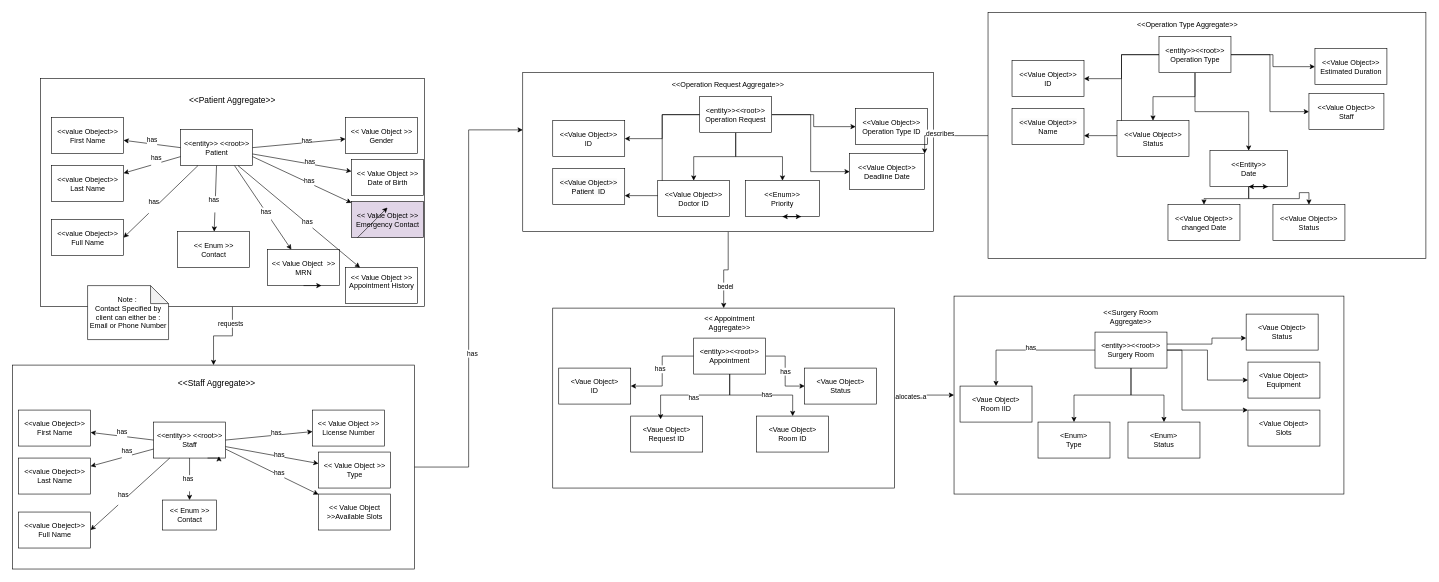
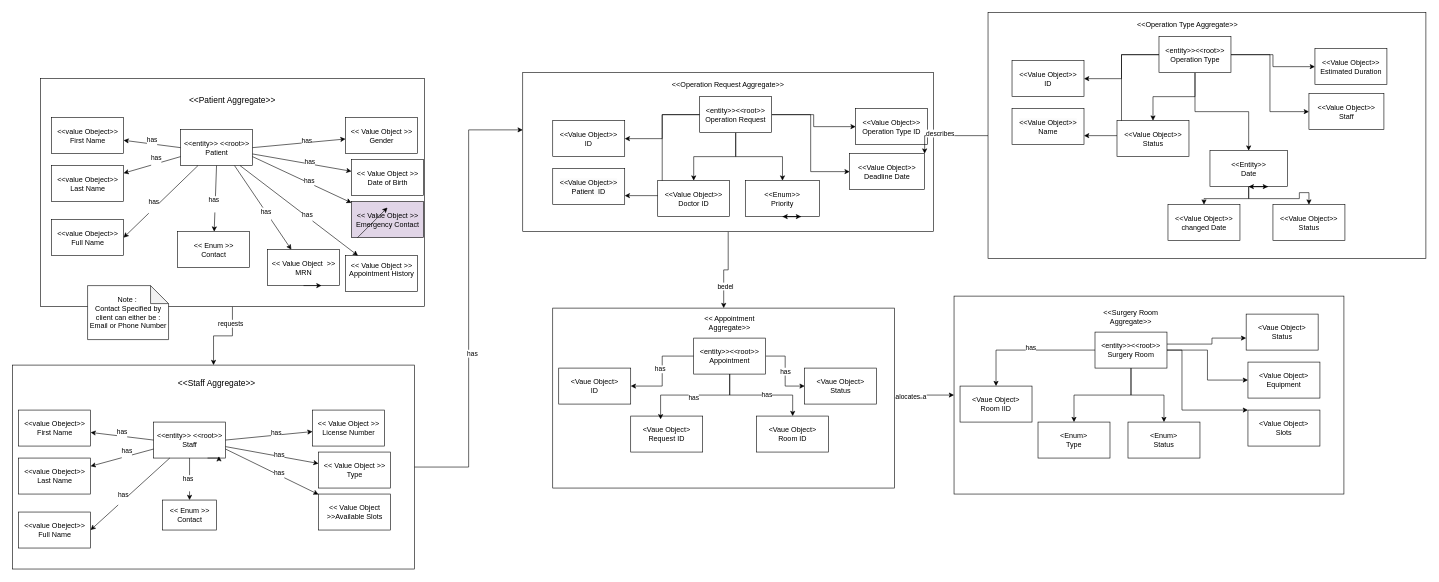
(382, 286) -> (382, 274)
